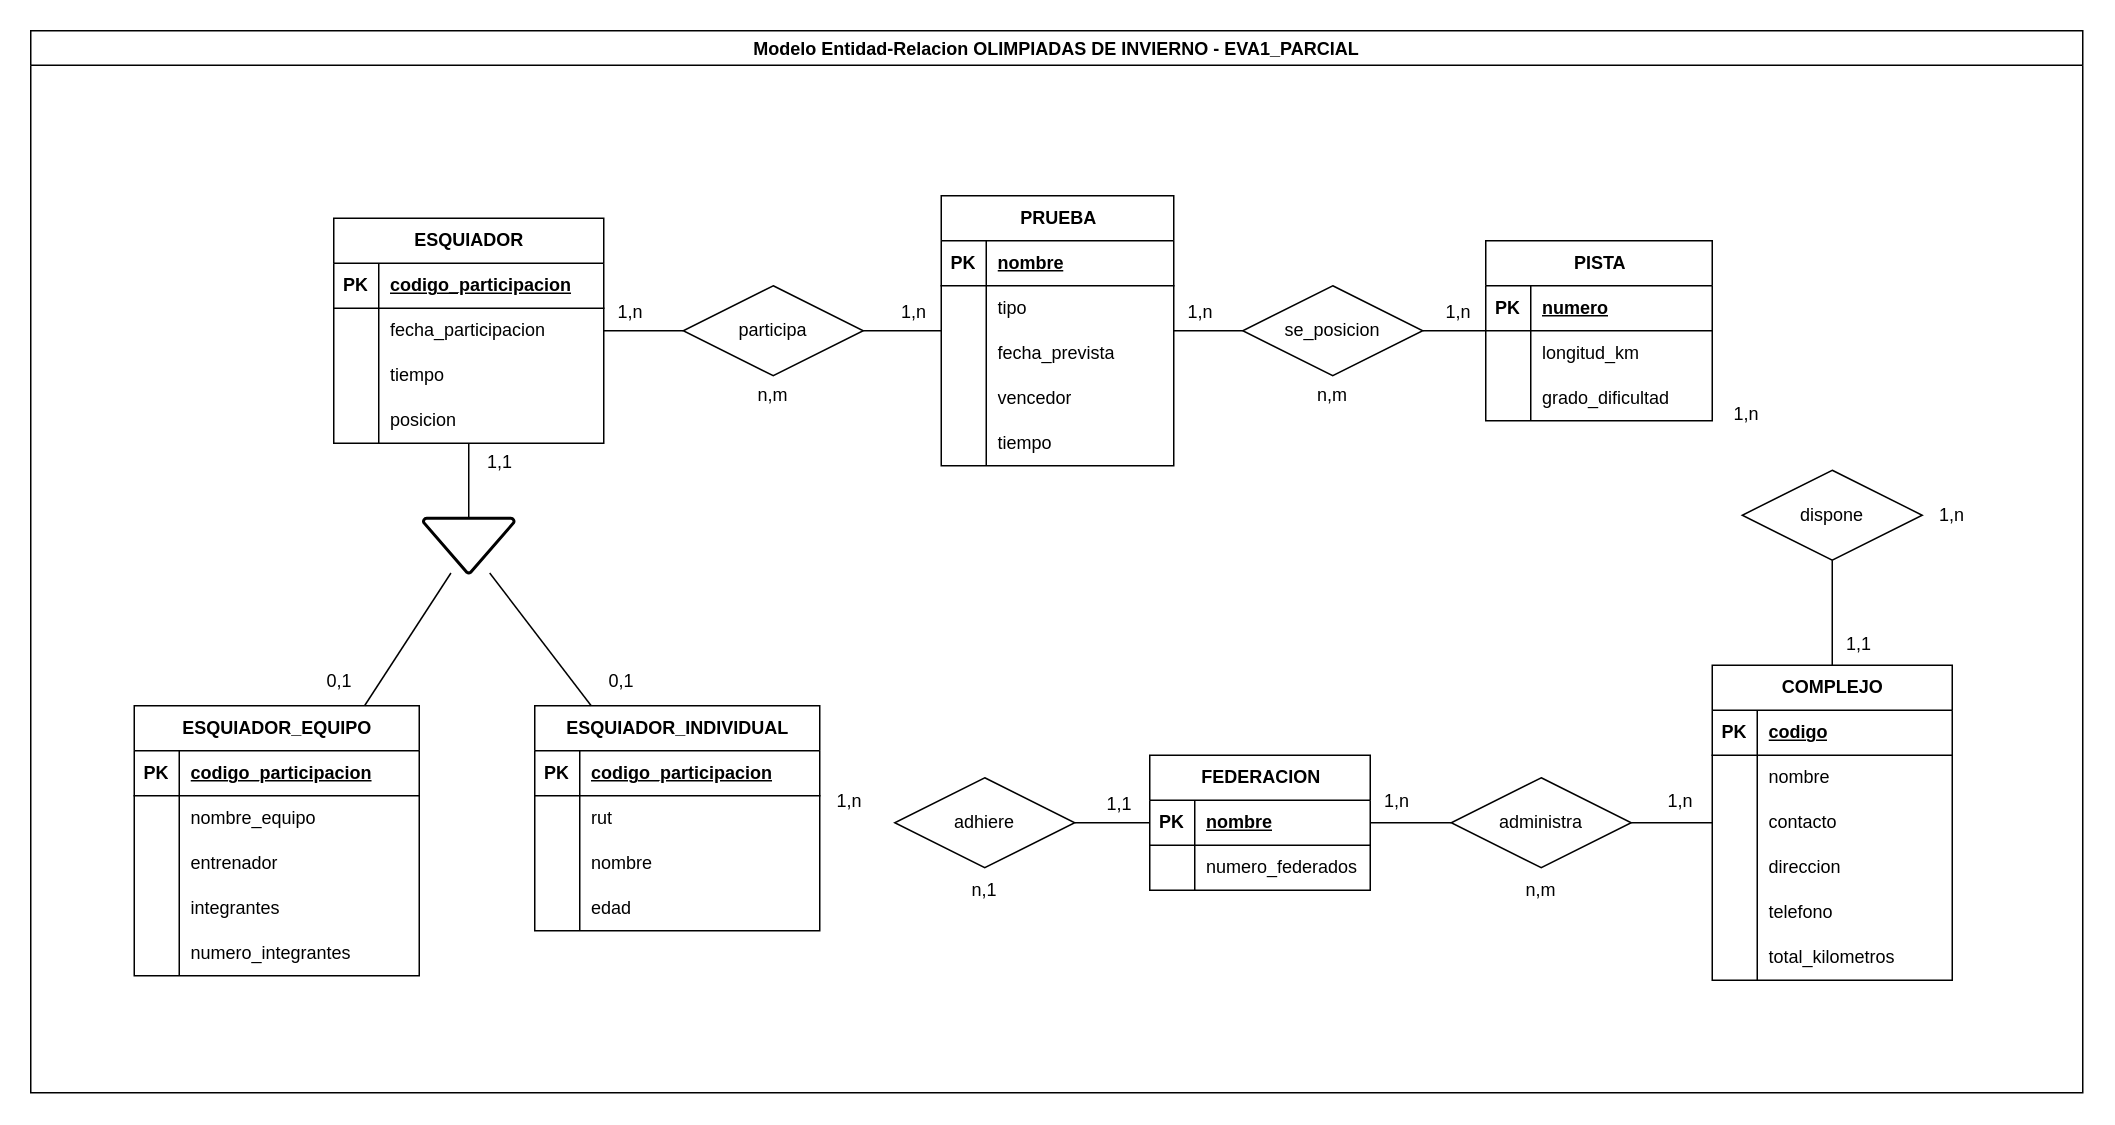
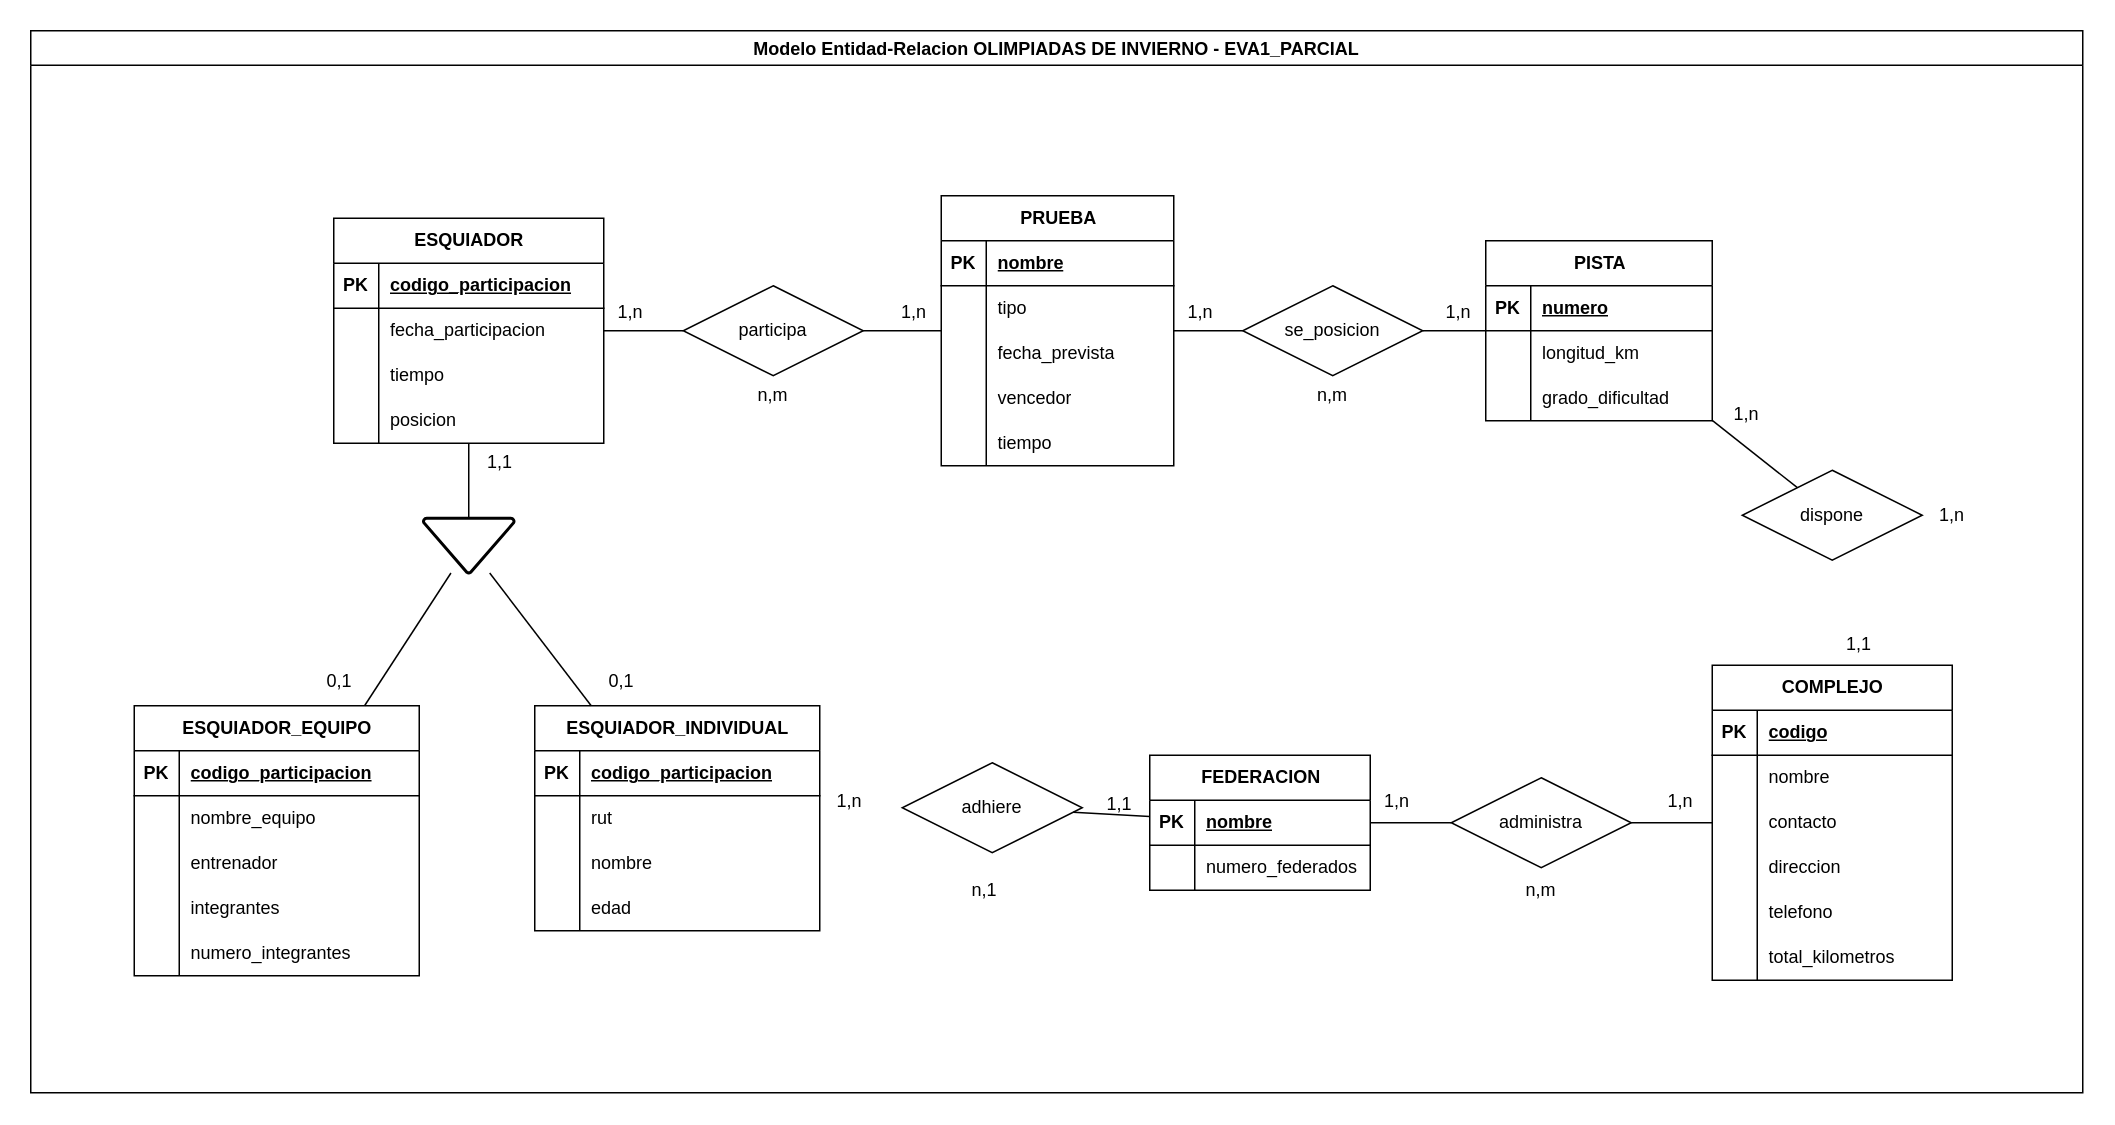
none -> (1755, 454)
(1832, 612) -> none
(985, 823) -> (992, 808)
